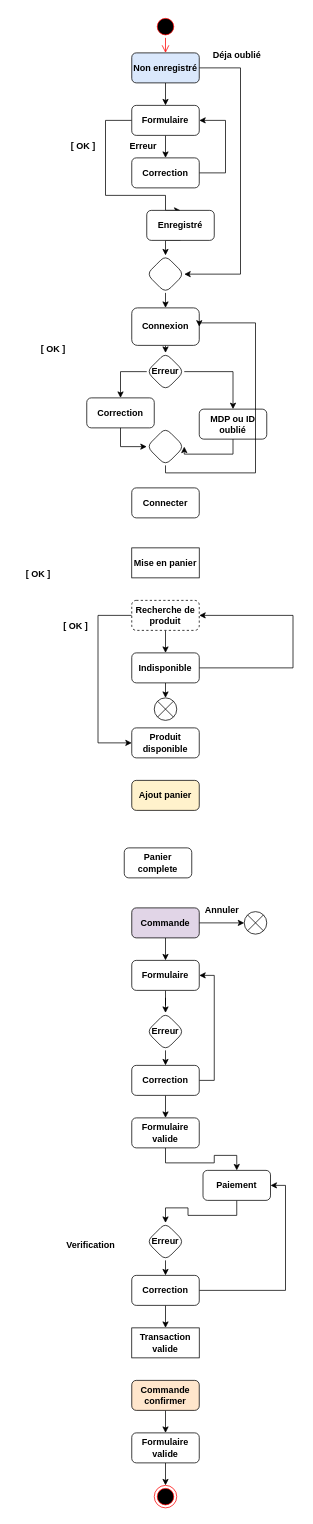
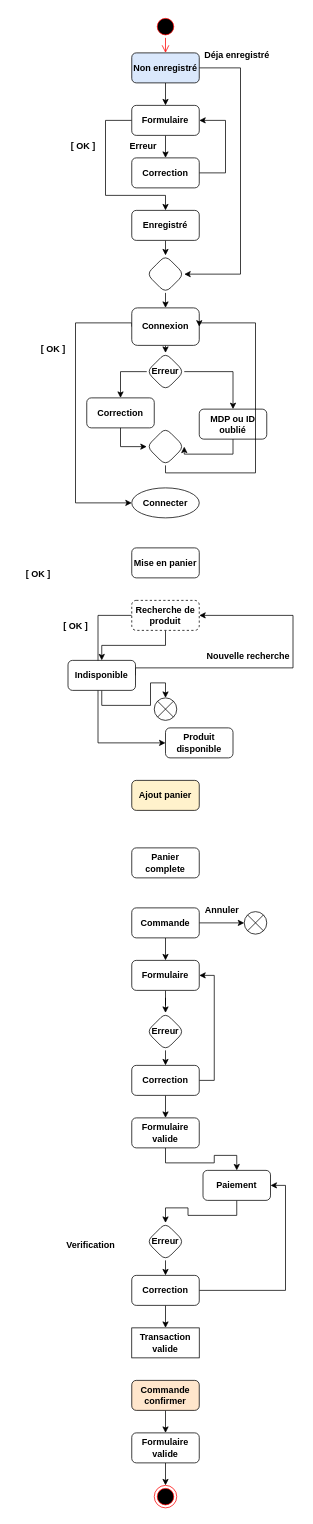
(237, 55) -> (237, 55)
(180, 225) -> (165, 225)
none -> (75, 413)
(165, 503) -> (165, 503)
(165, 563) -> (165, 563)
none -> (248, 657)
(165, 668) -> (102, 675)
(165, 743) -> (199, 743)
(158, 863) -> (165, 863)
(165, 923) -> (165, 923)
